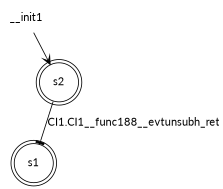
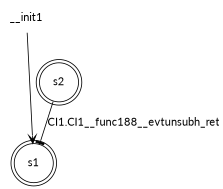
(40, 45) -> (30, 84)
